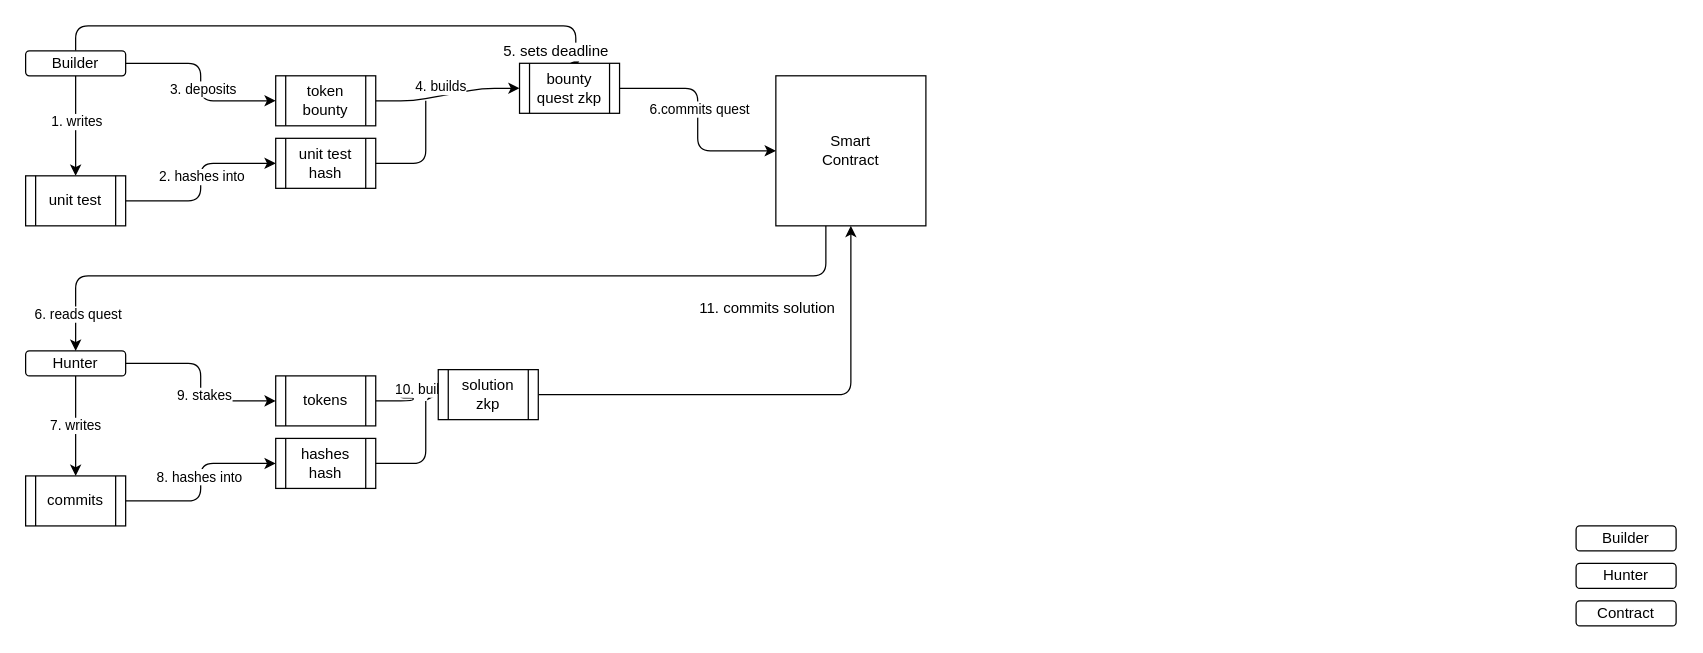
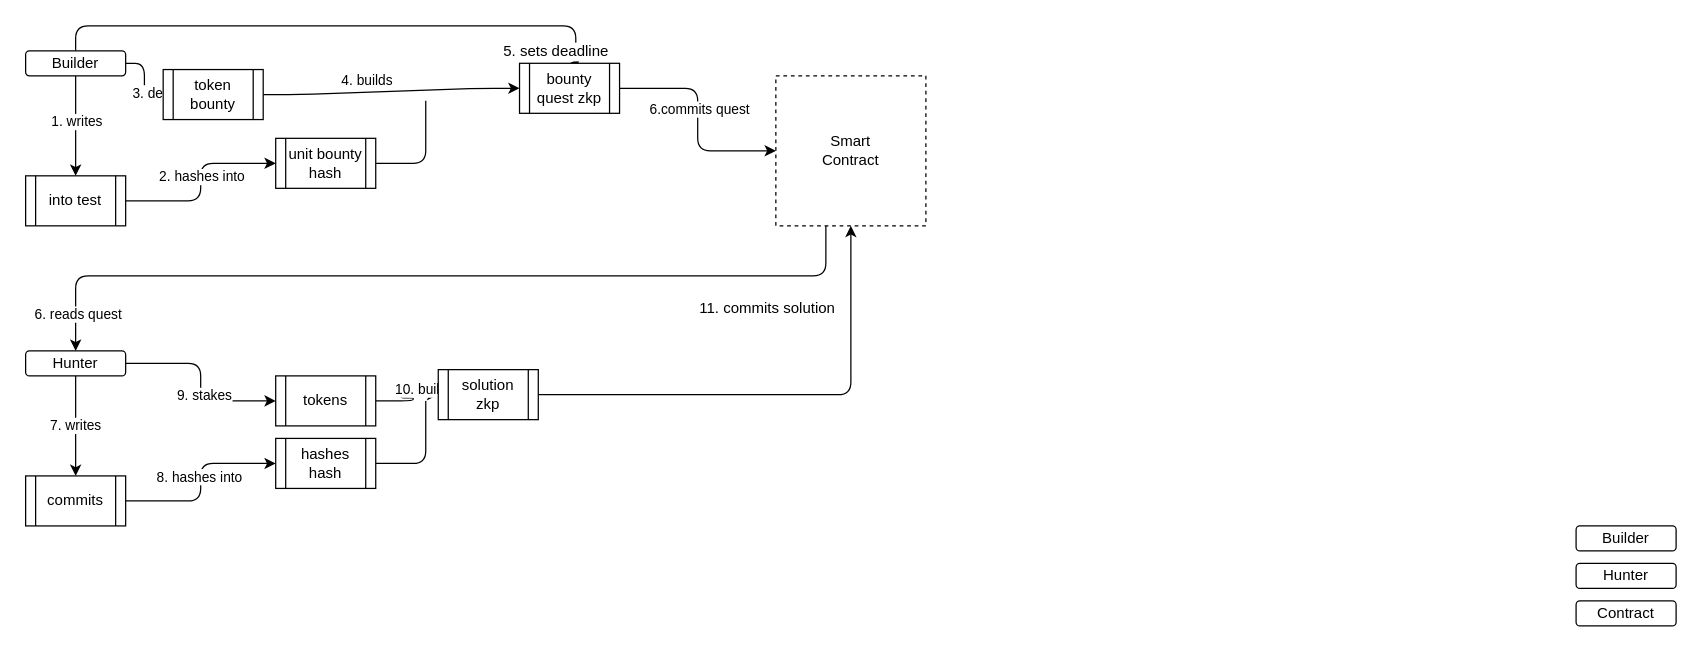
(326, 101) -> (213, 94)
(851, 151) -> (851, 151)
(326, 163) -> (326, 163)
(76, 201) -> (76, 201)
